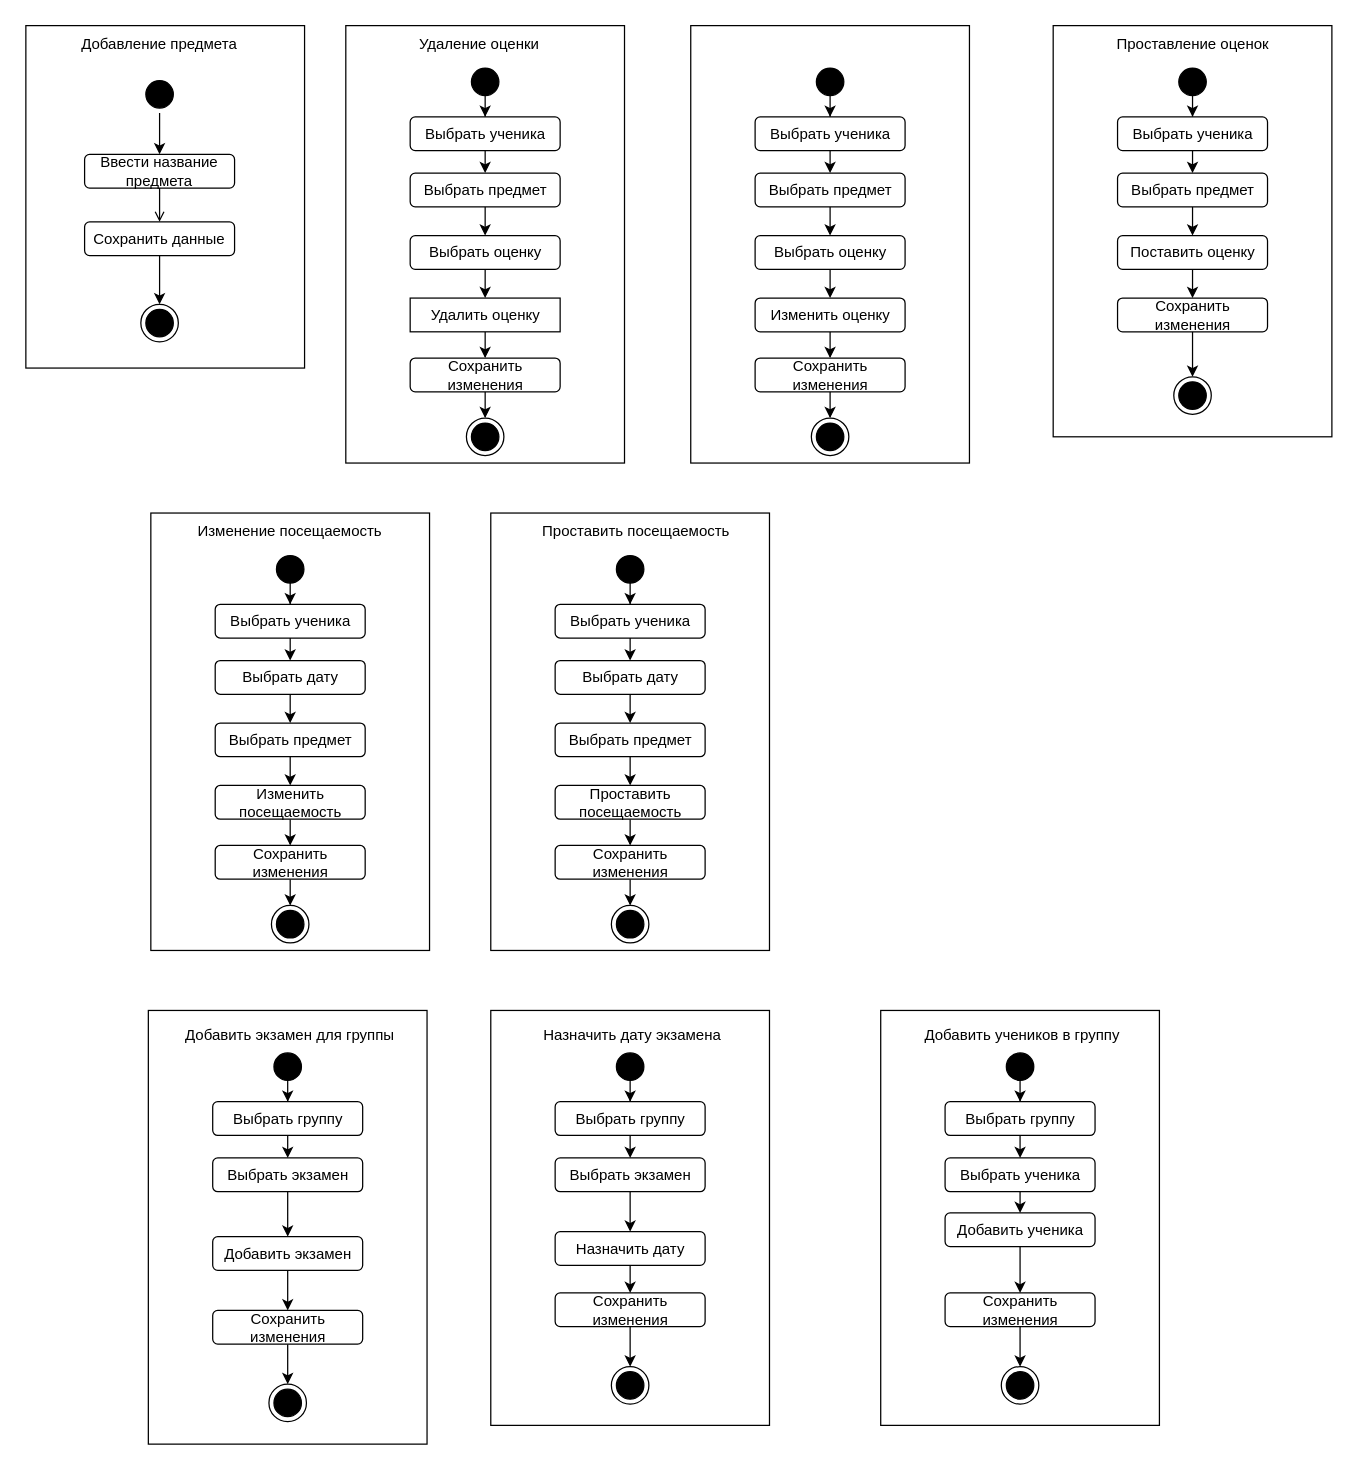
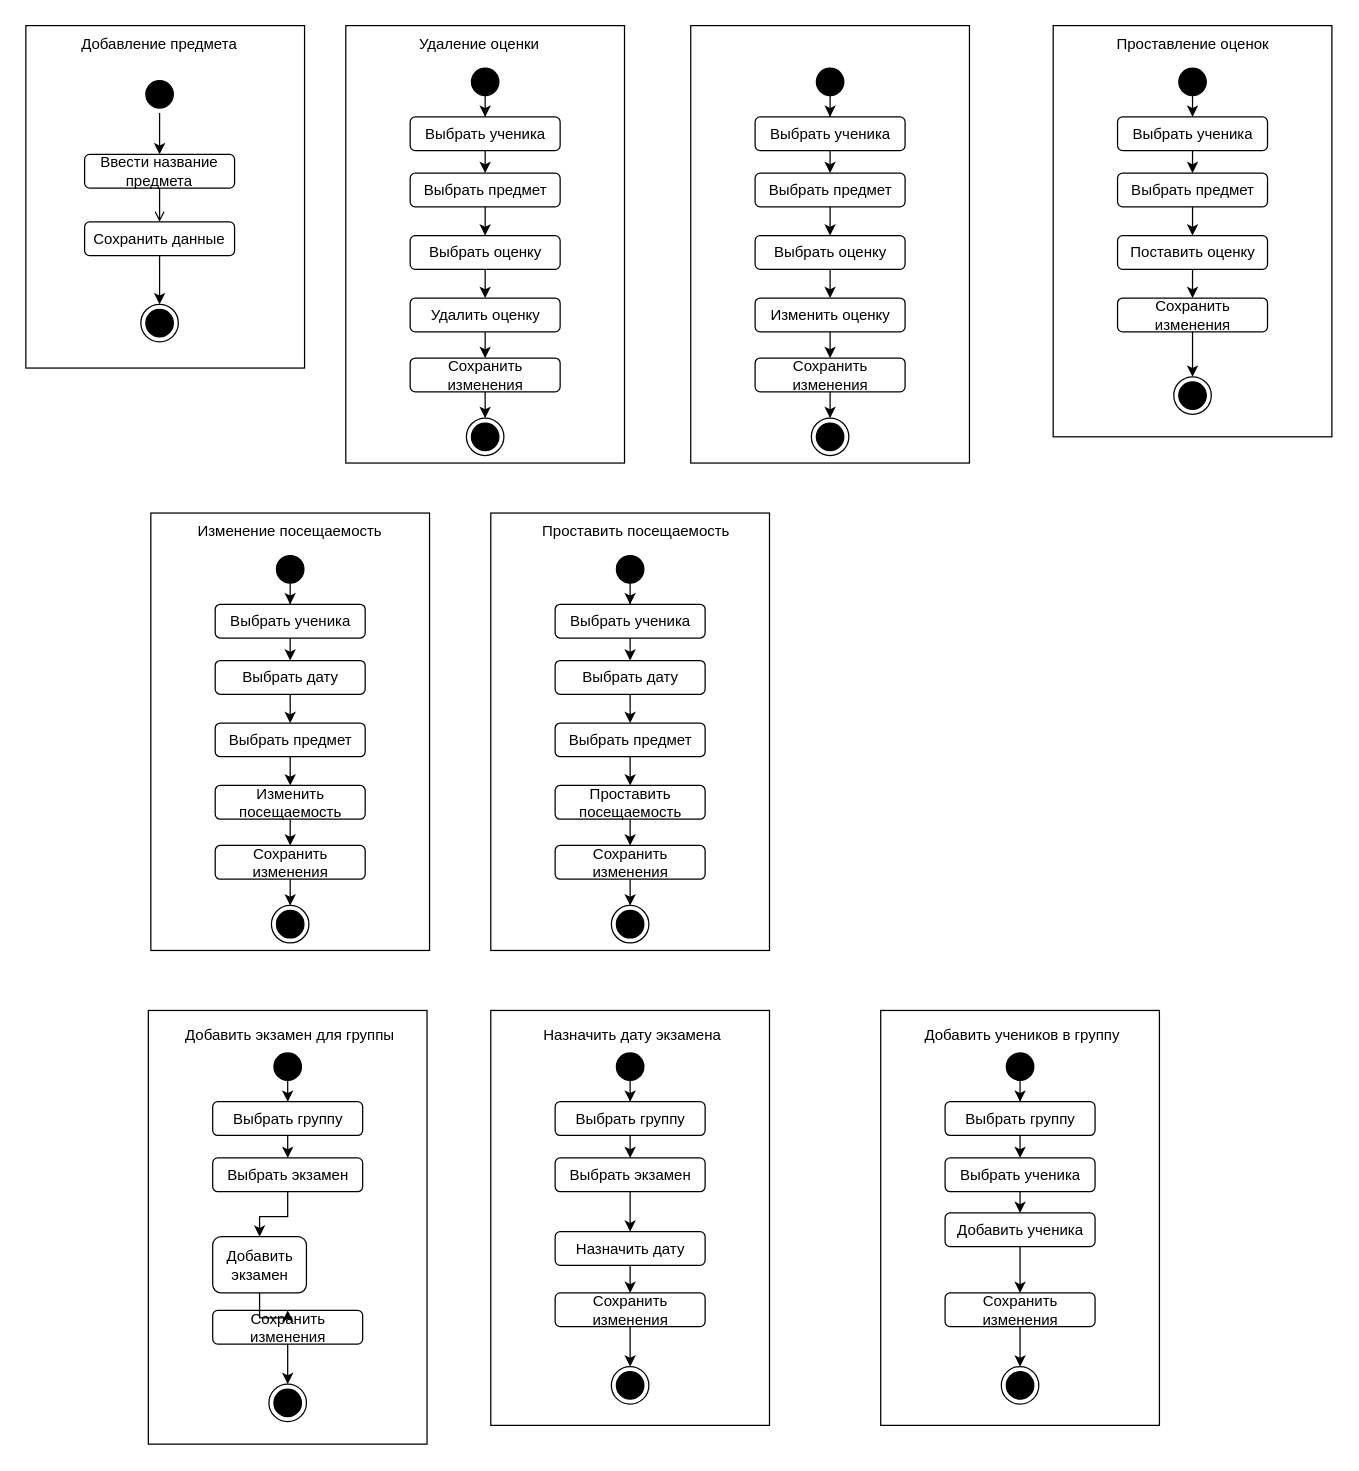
(485, 315) -> (485, 315)
(288, 1254) -> (259, 1265)
